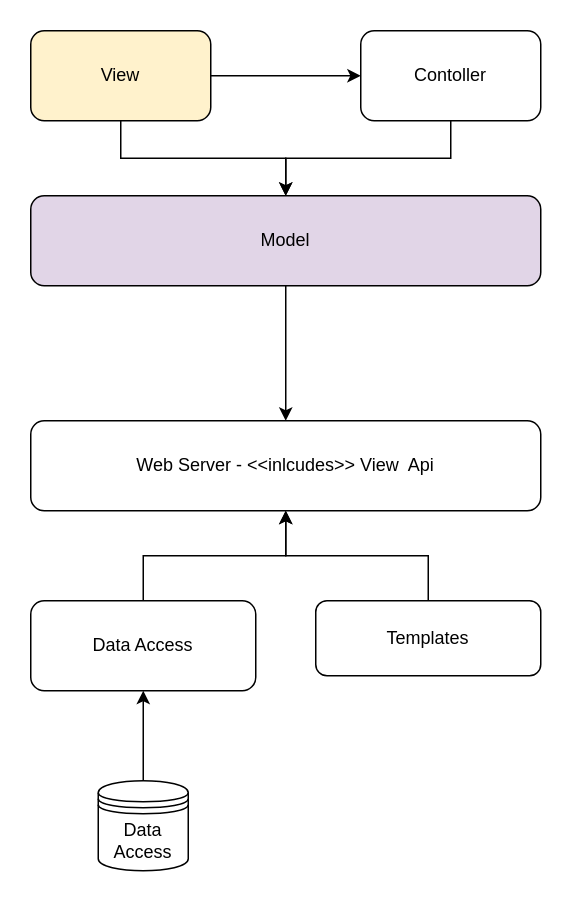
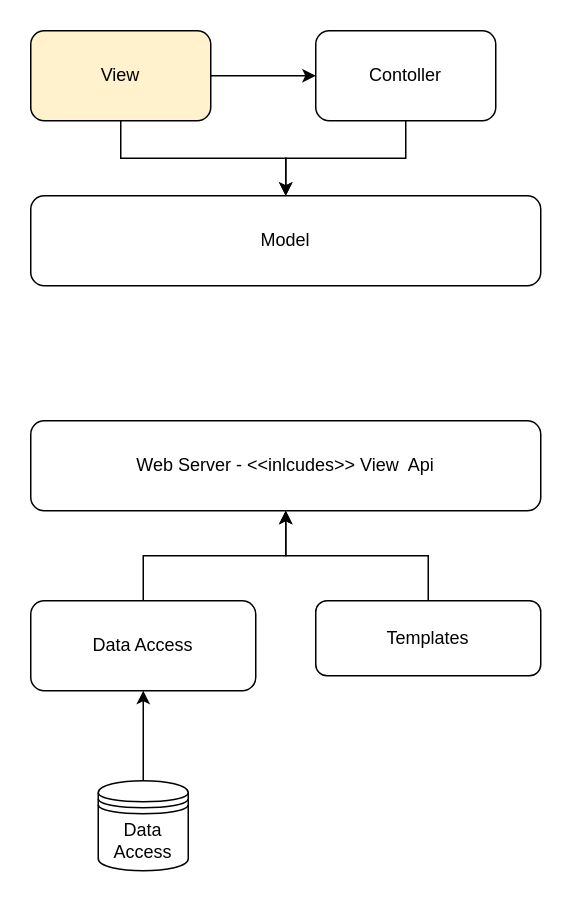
(451, 76) -> (406, 76)
(286, 241) -> (286, 241)
(286, 348) -> none
